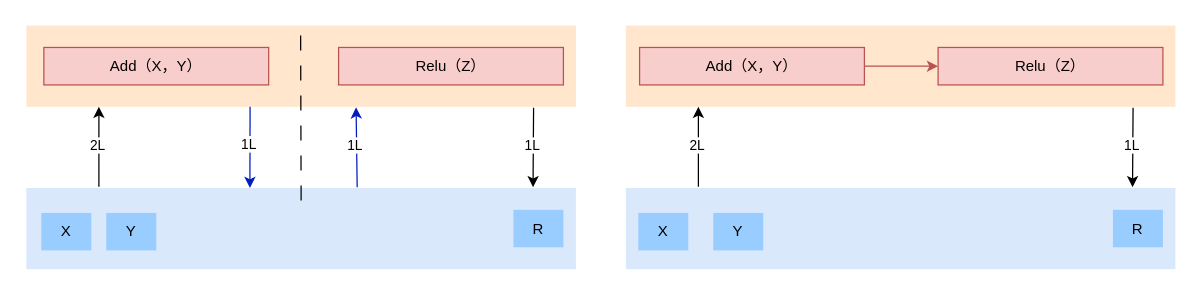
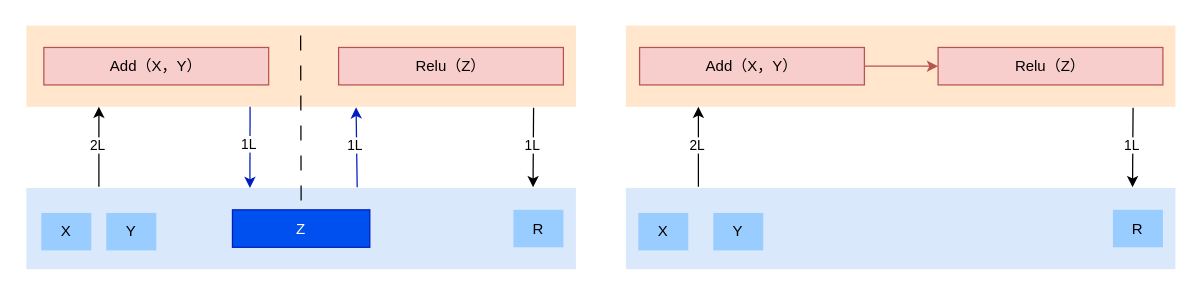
none -> (301, 229)
